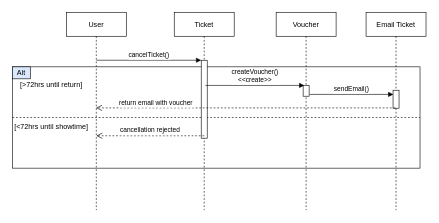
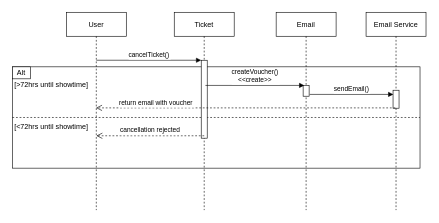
(306, 25) -> (306, 25)
(396, 25) -> (396, 25)
(21, 73) -> (21, 73)
(51, 85) -> (51, 85)
